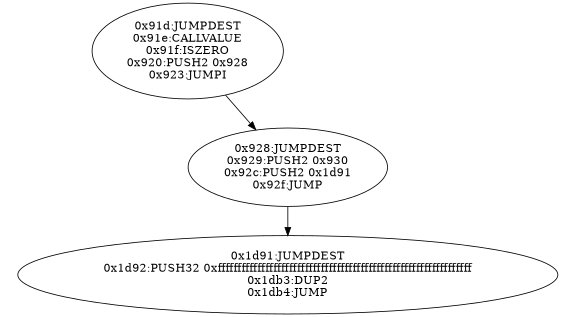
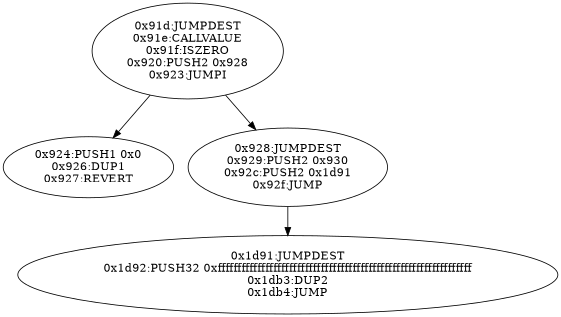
none -> (88, 167)
